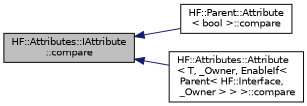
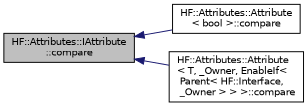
(236, 19) -> (236, 19)
